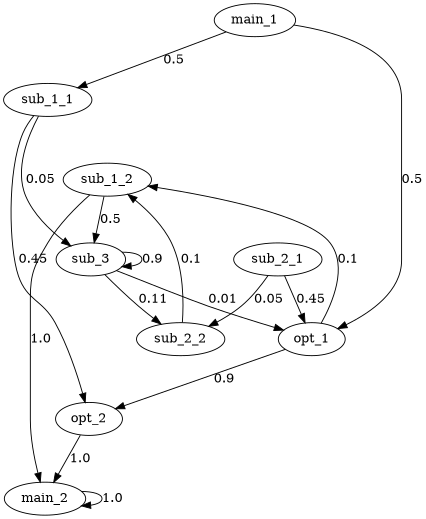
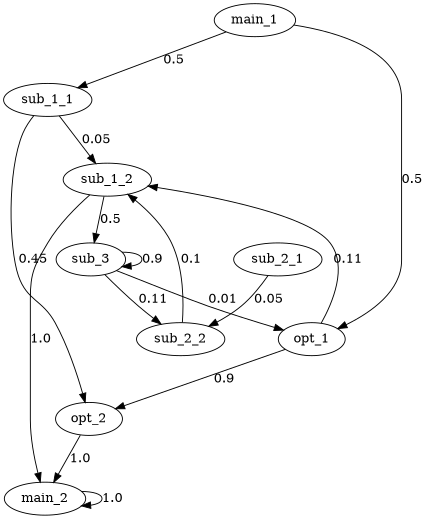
(22, 184) -> (75, 136)
(348, 259) -> (348, 259)
(293, 295) -> none
